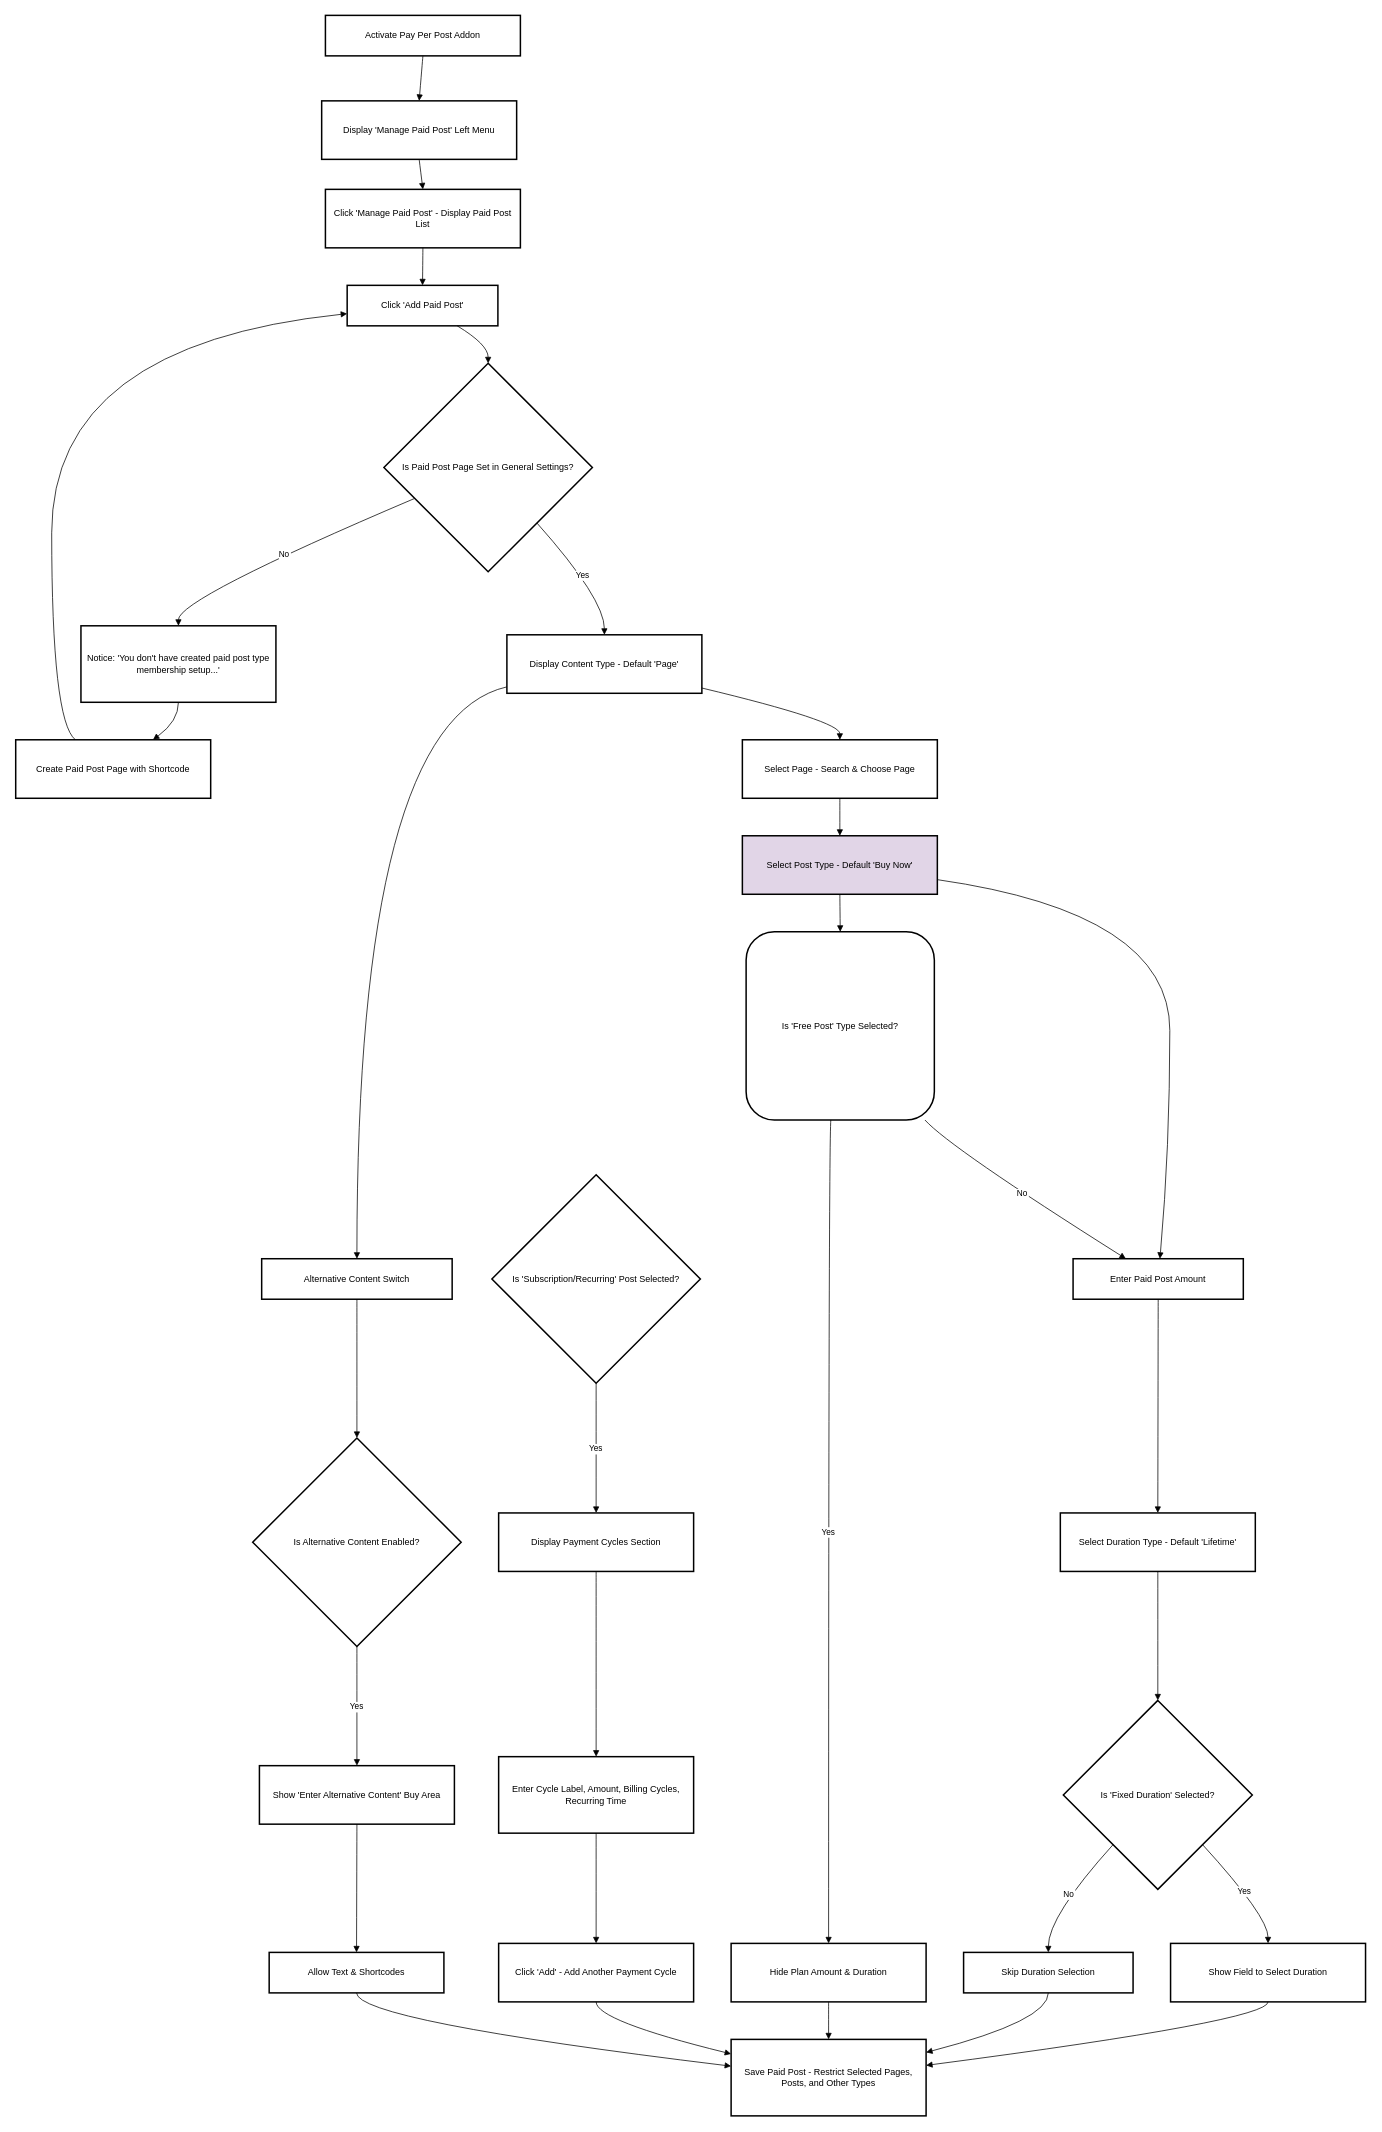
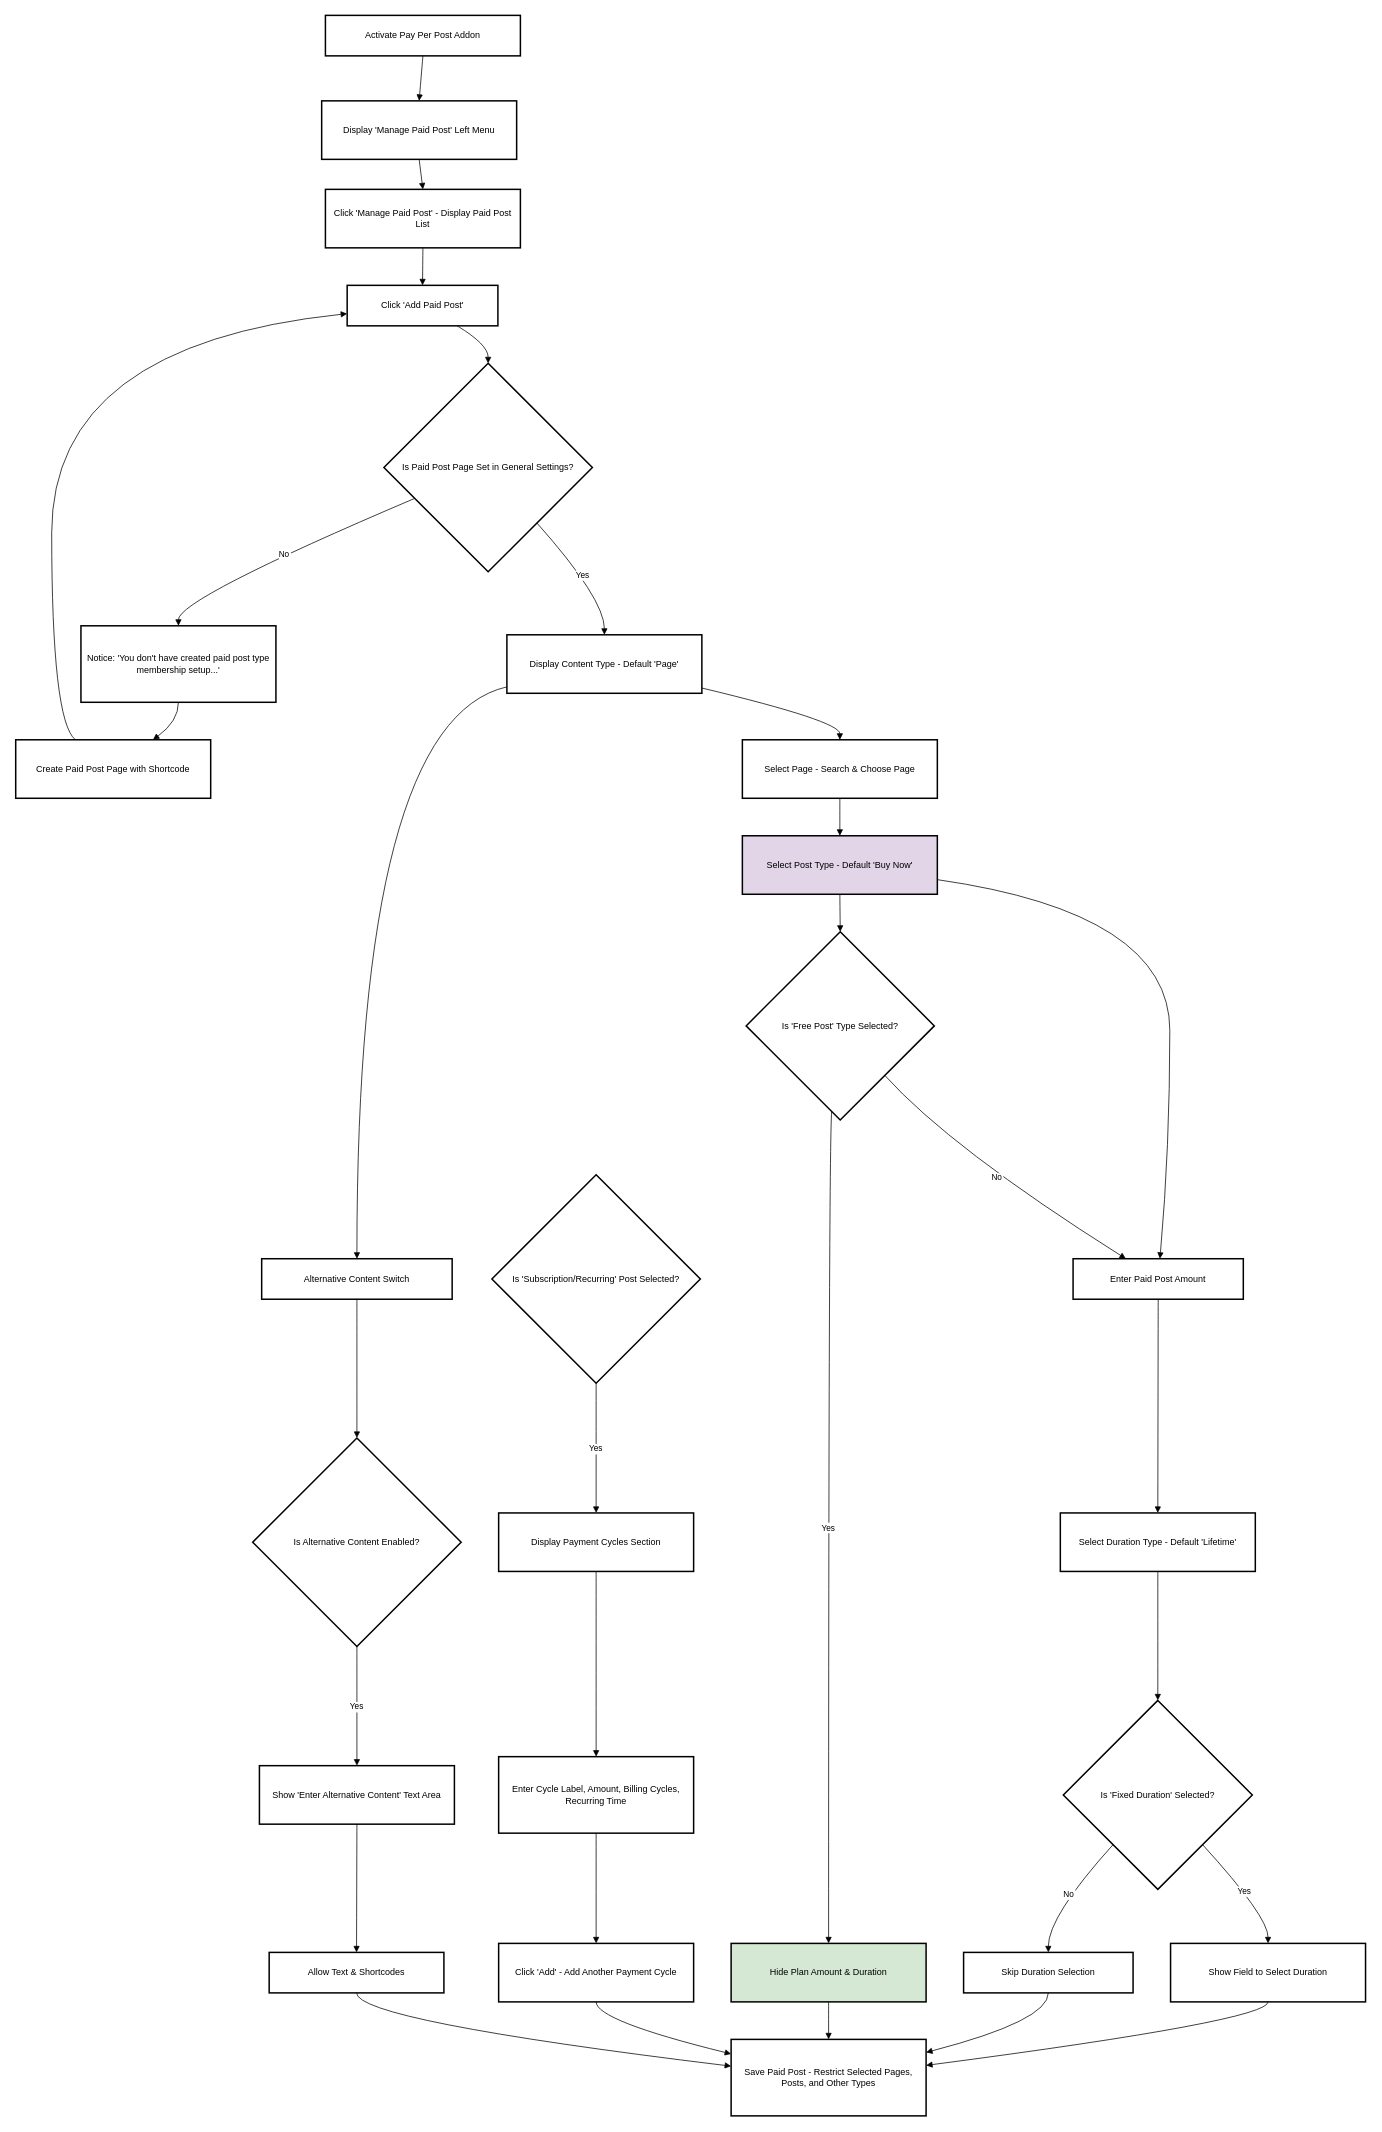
(840, 1026) -> (840, 1026)
(357, 1795) -> (357, 1795)
(828, 1973) -> (828, 1973)
